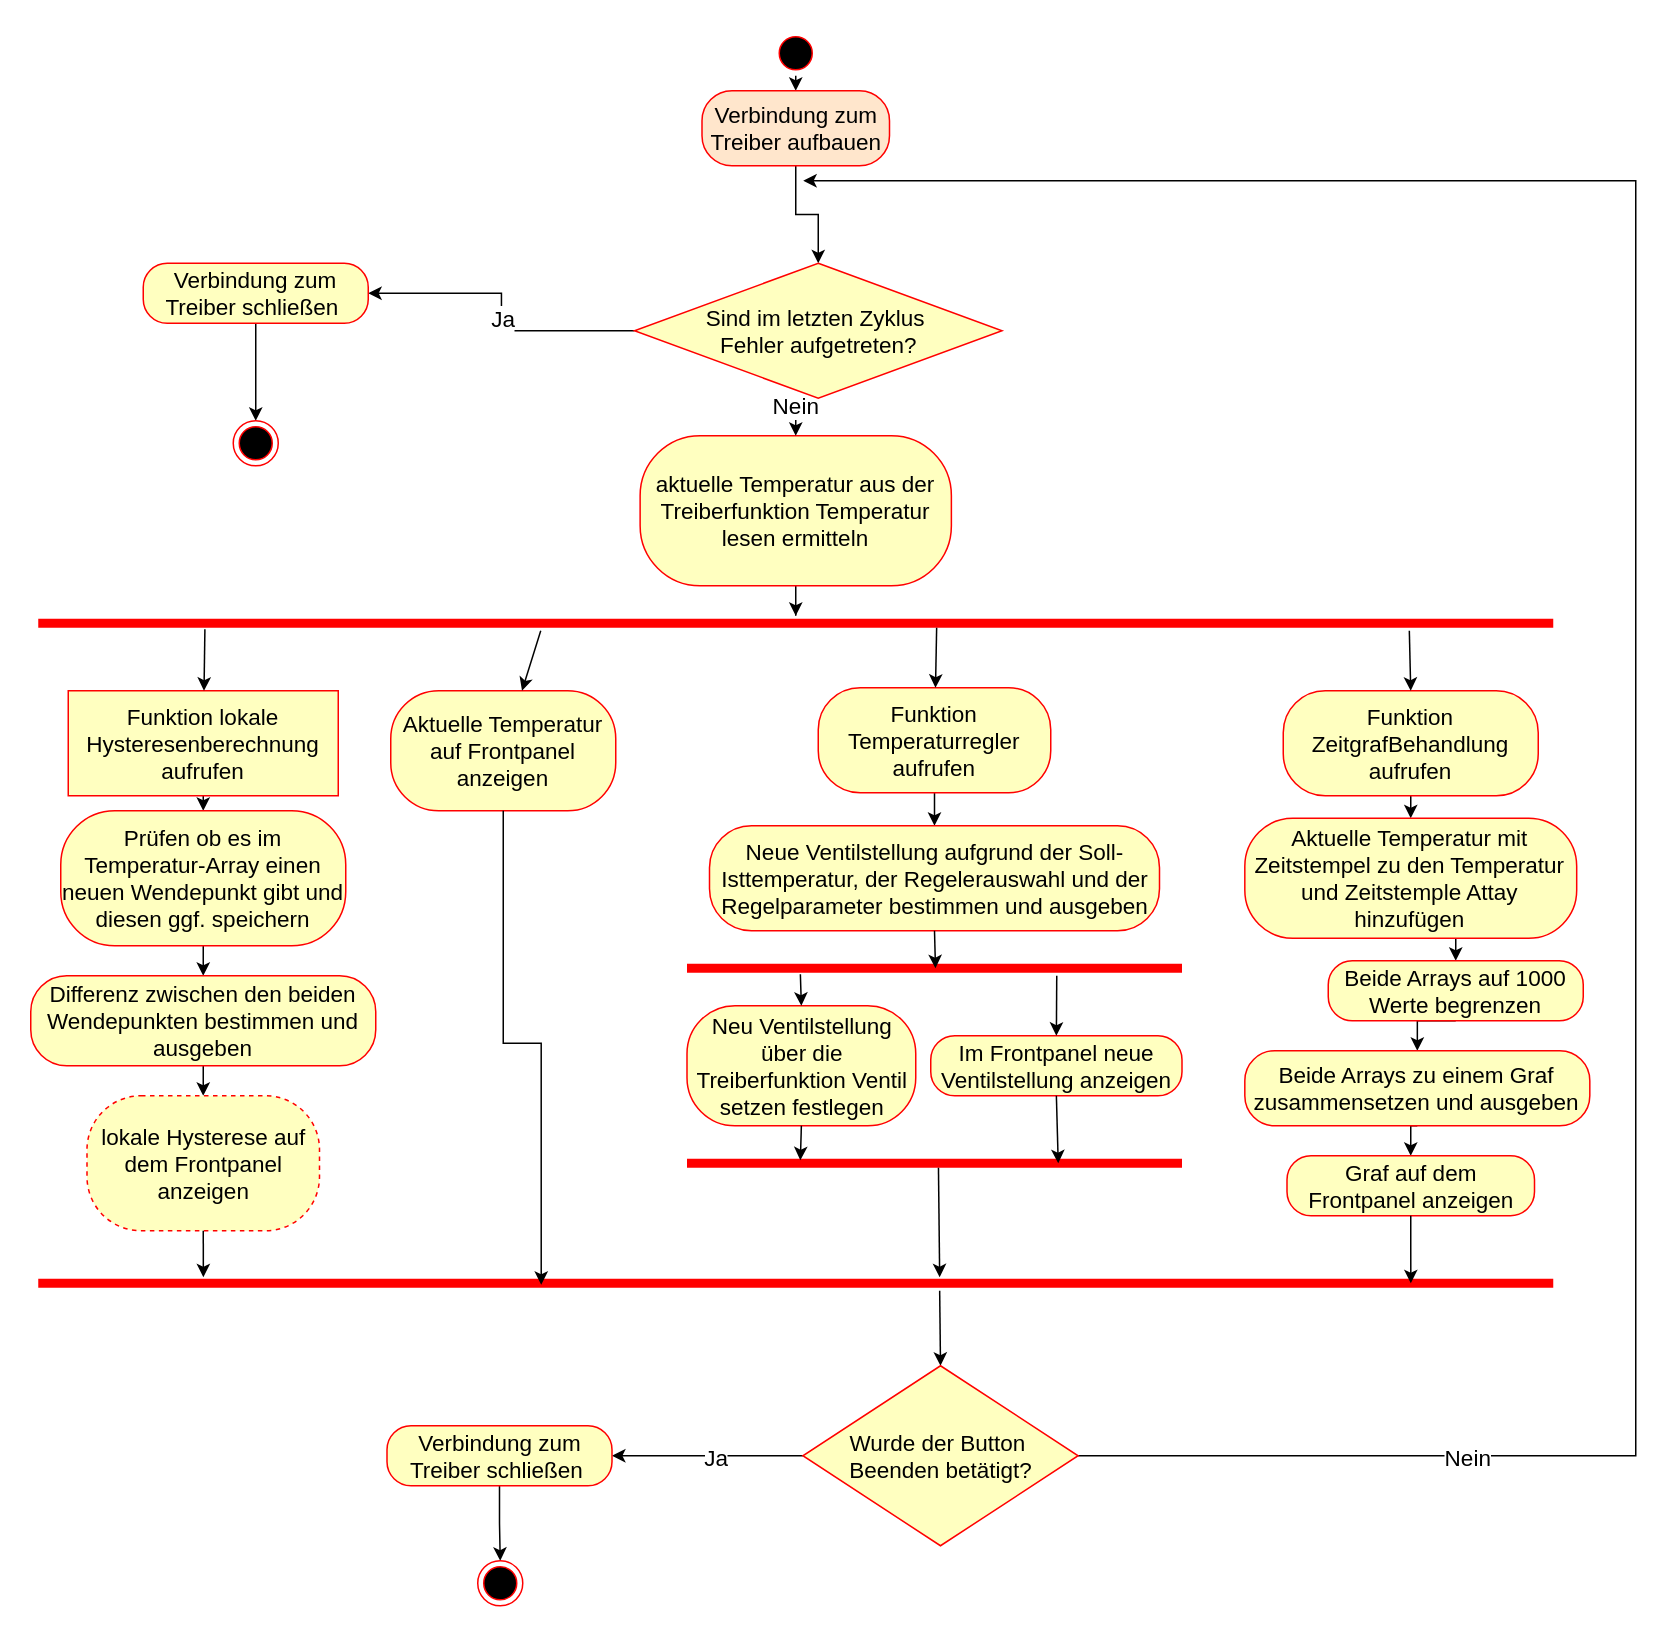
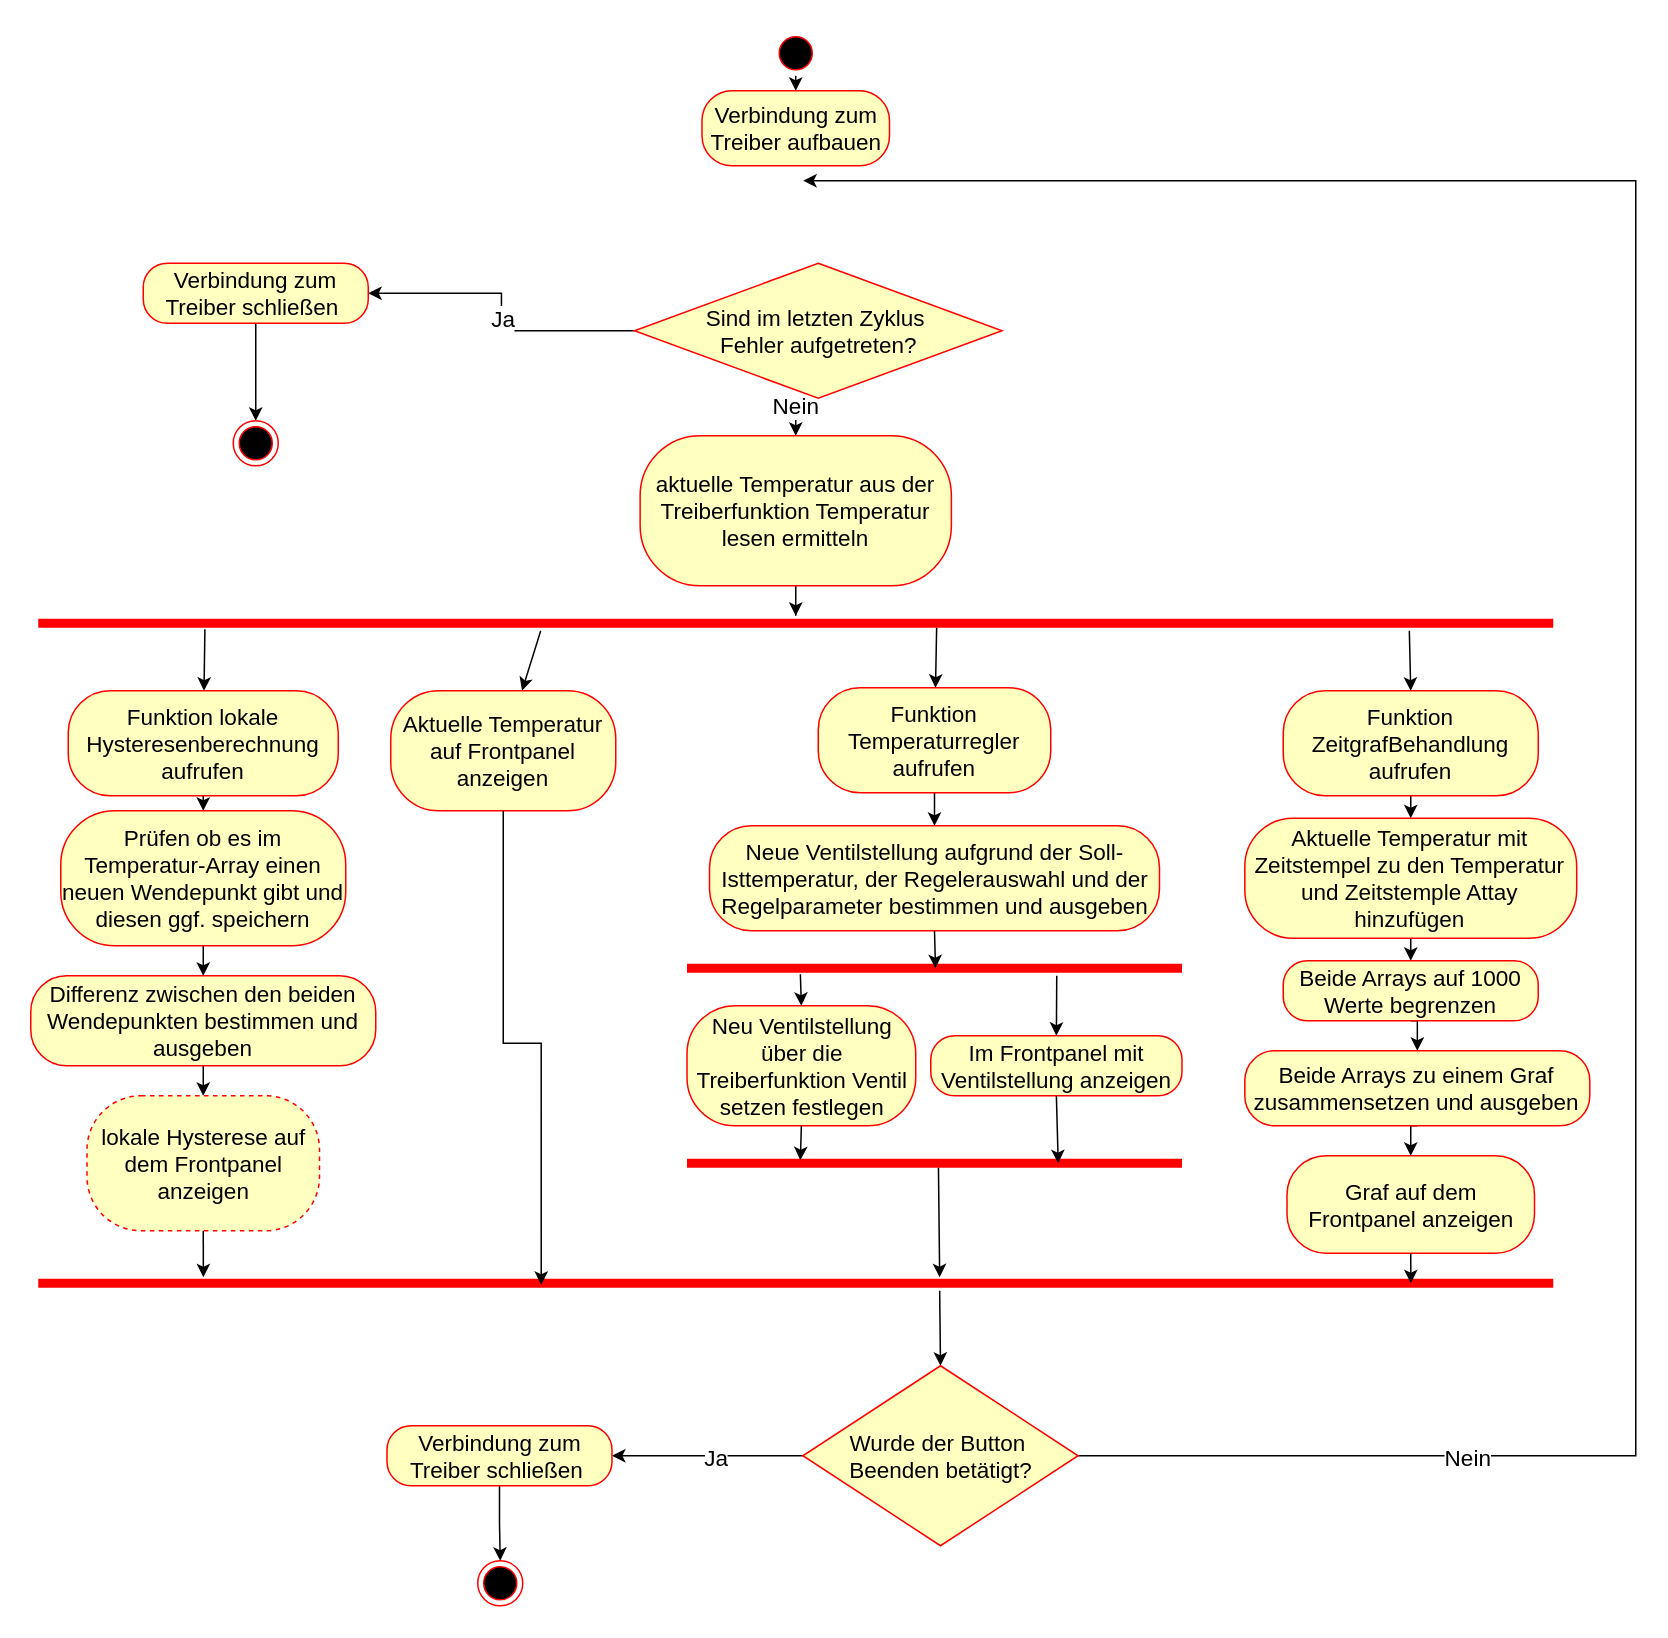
(796, 128) -> (796, 128)
(802, 215) -> none
(203, 743) -> (203, 743)
(1456, 991) -> (1411, 991)
(1057, 1066) -> (1057, 1066)
(1411, 1186) -> (1411, 1205)
